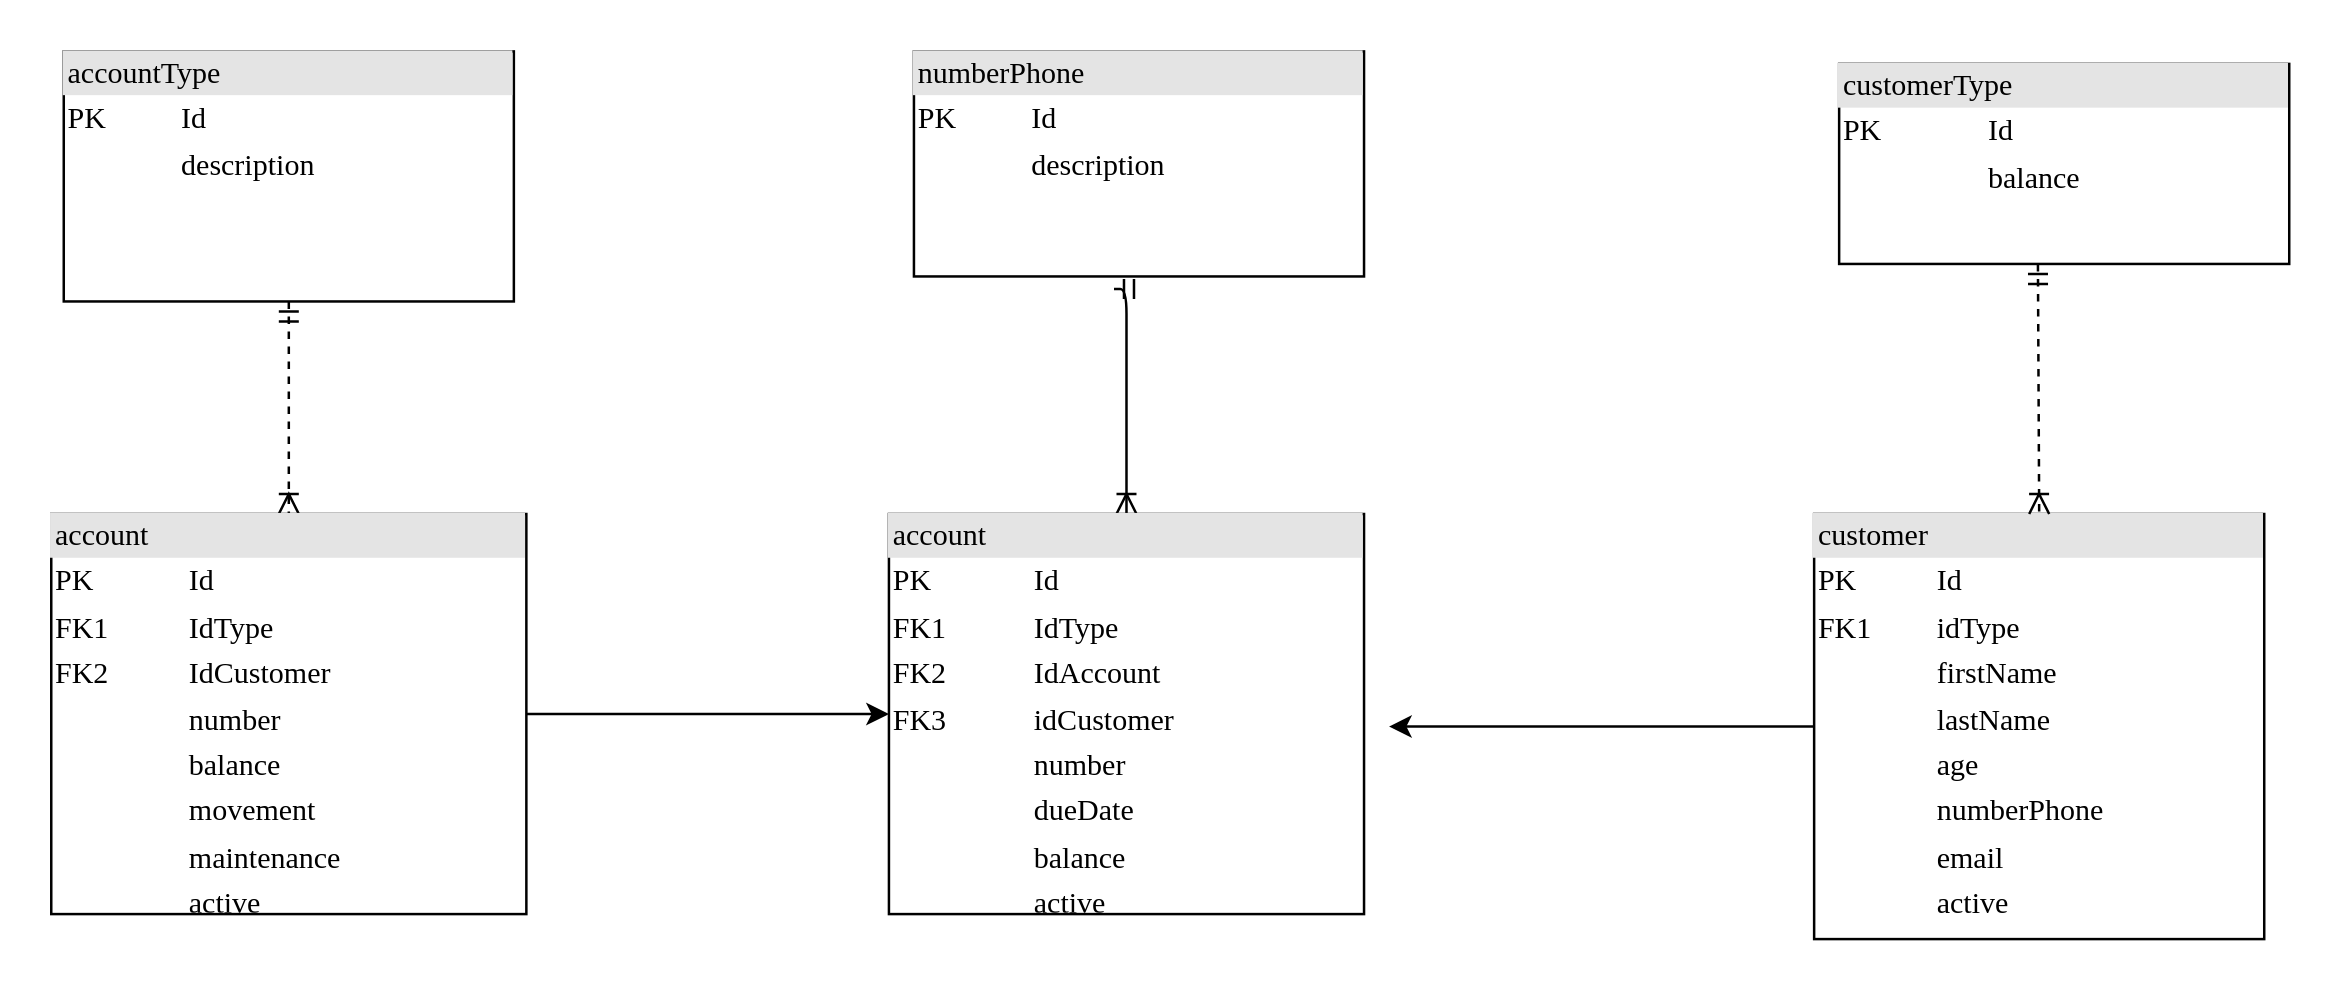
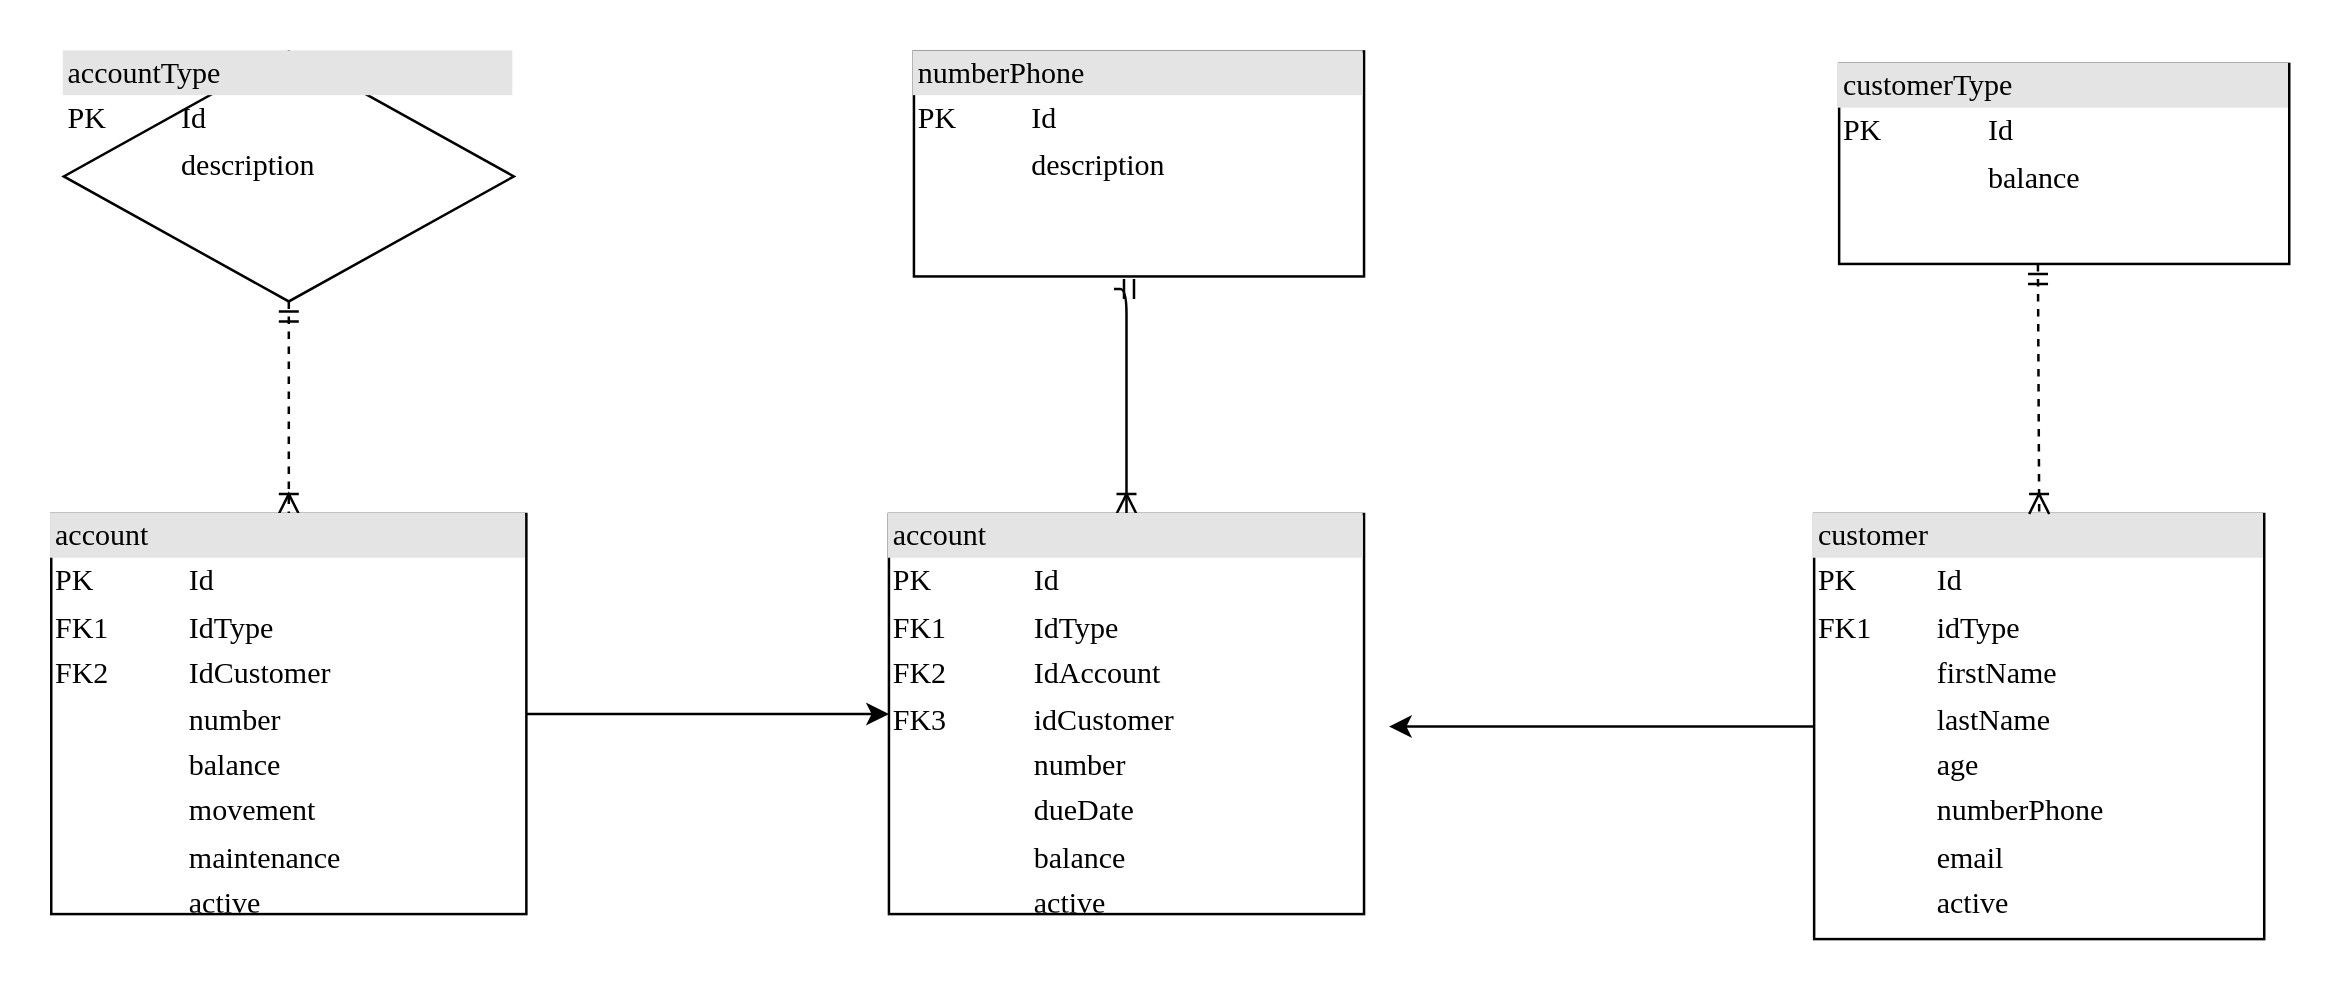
(289, 176) -> (289, 176)
